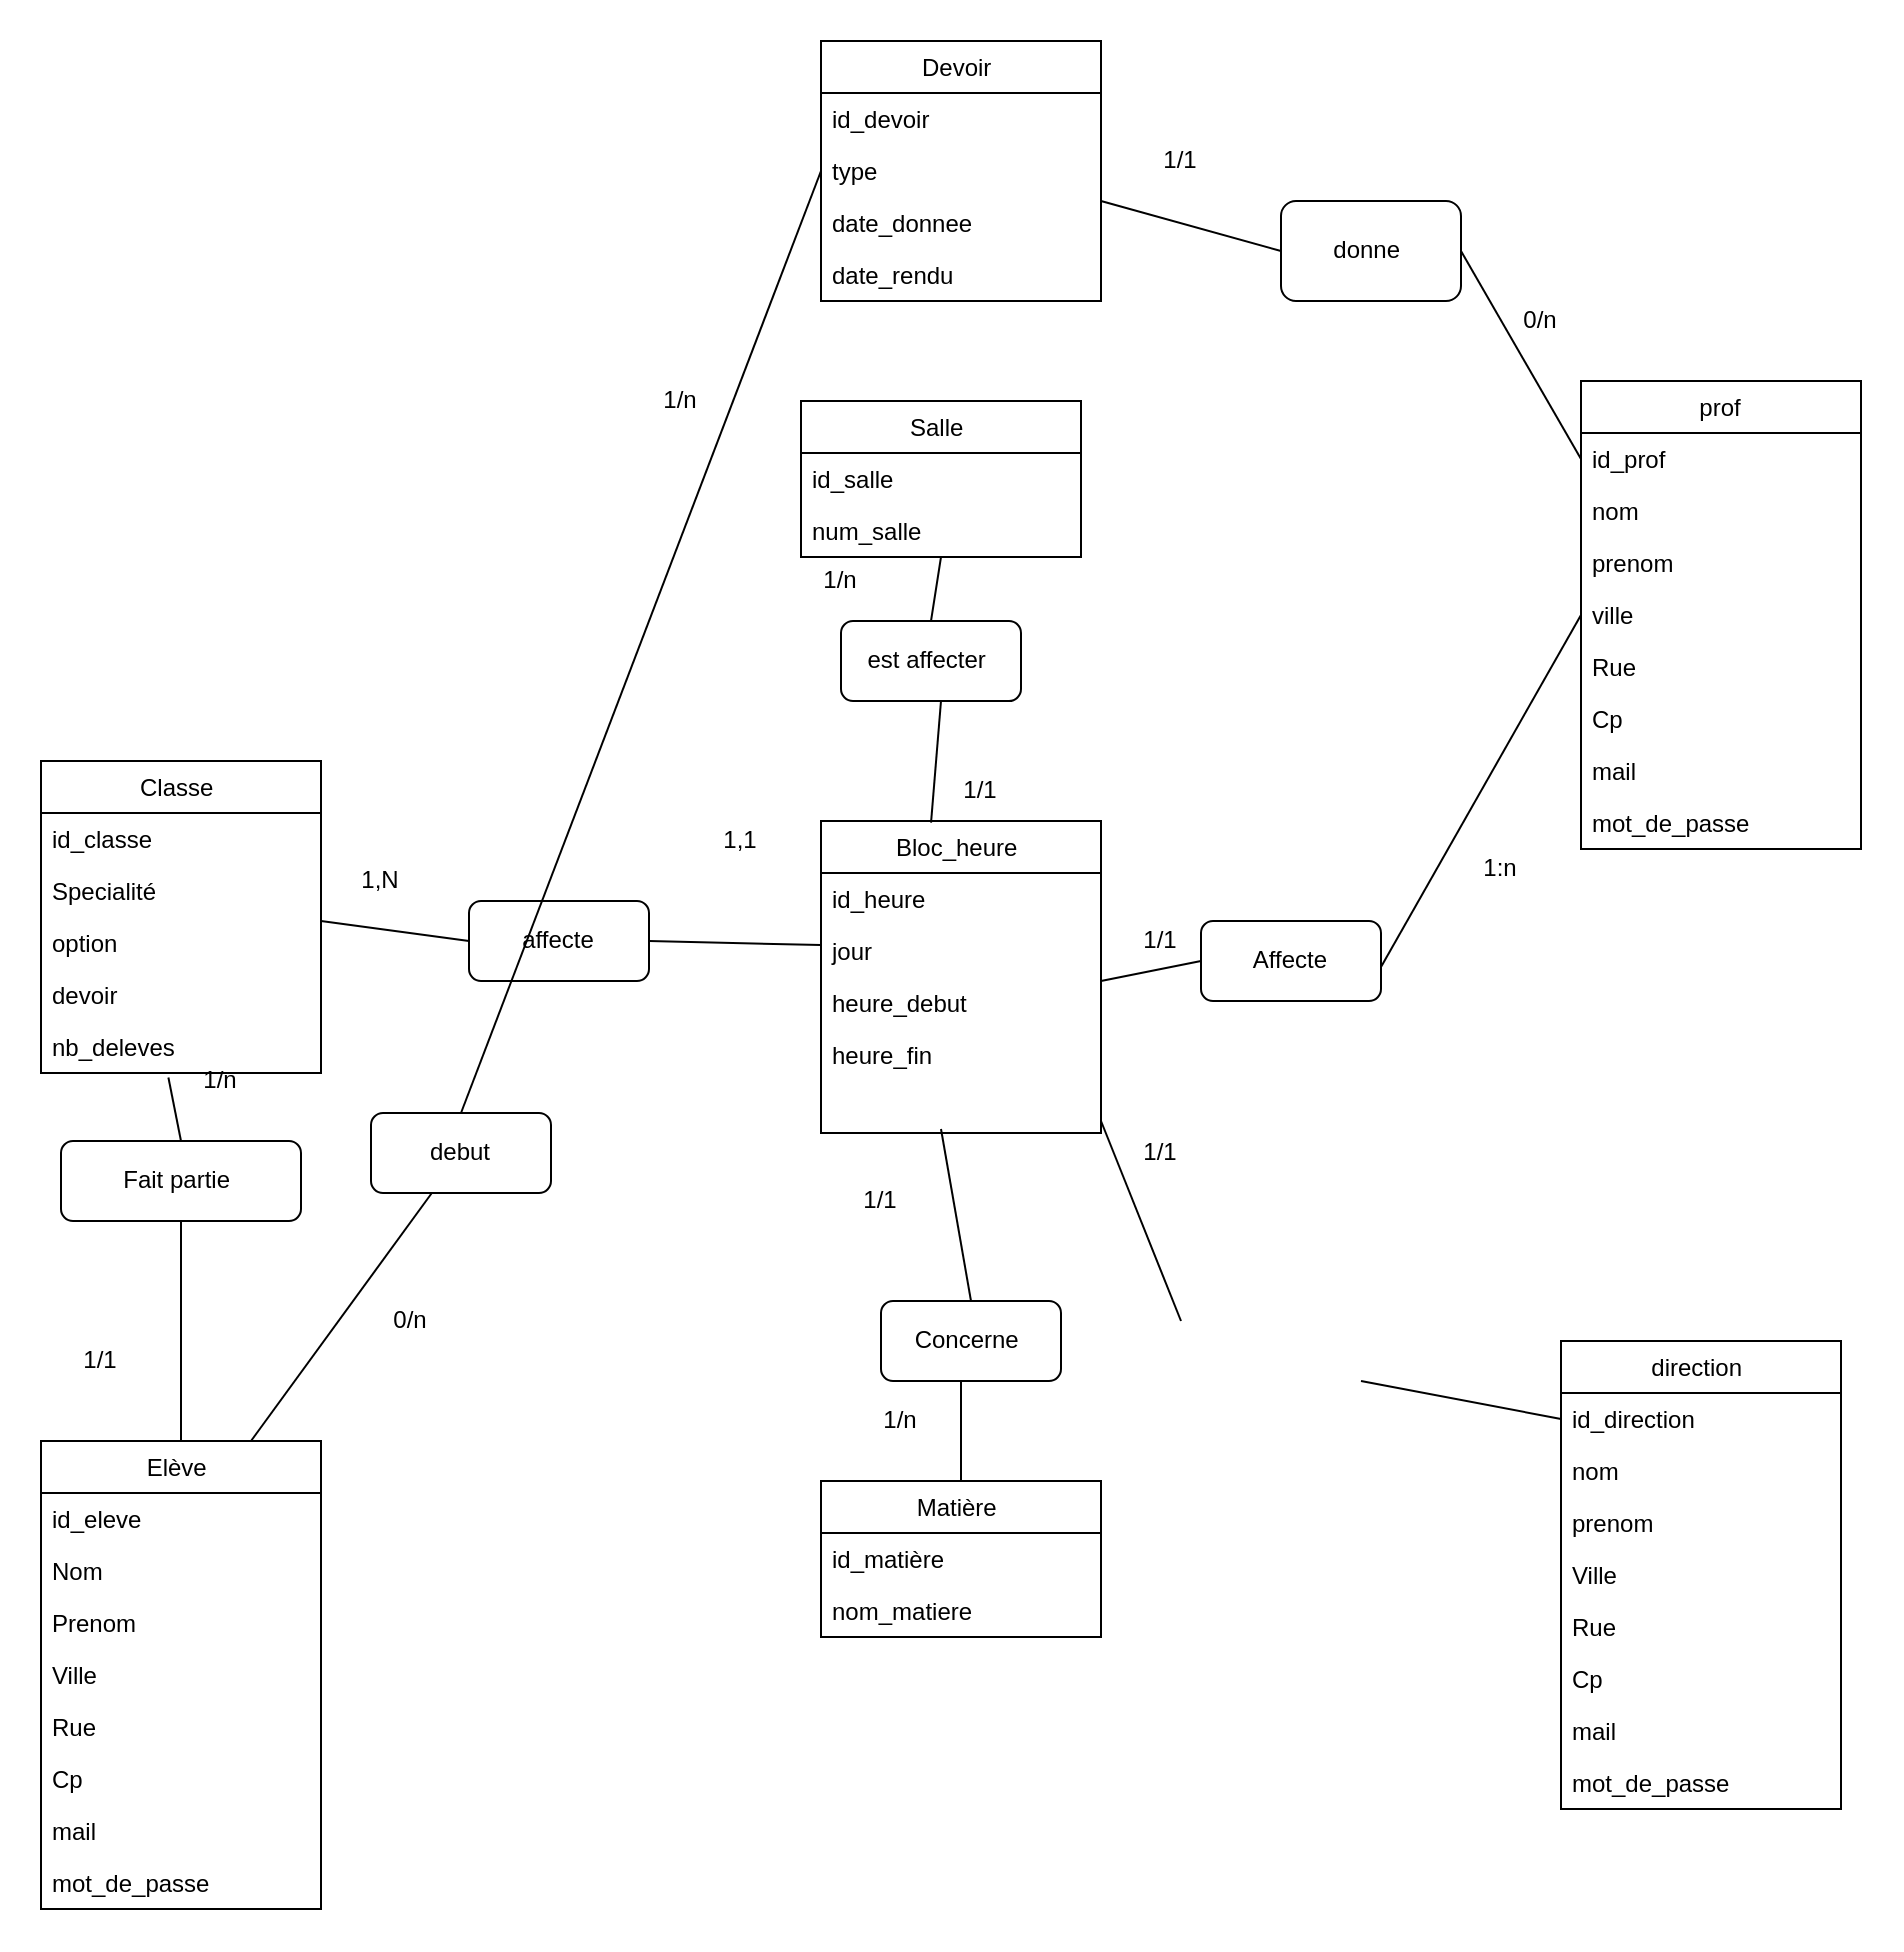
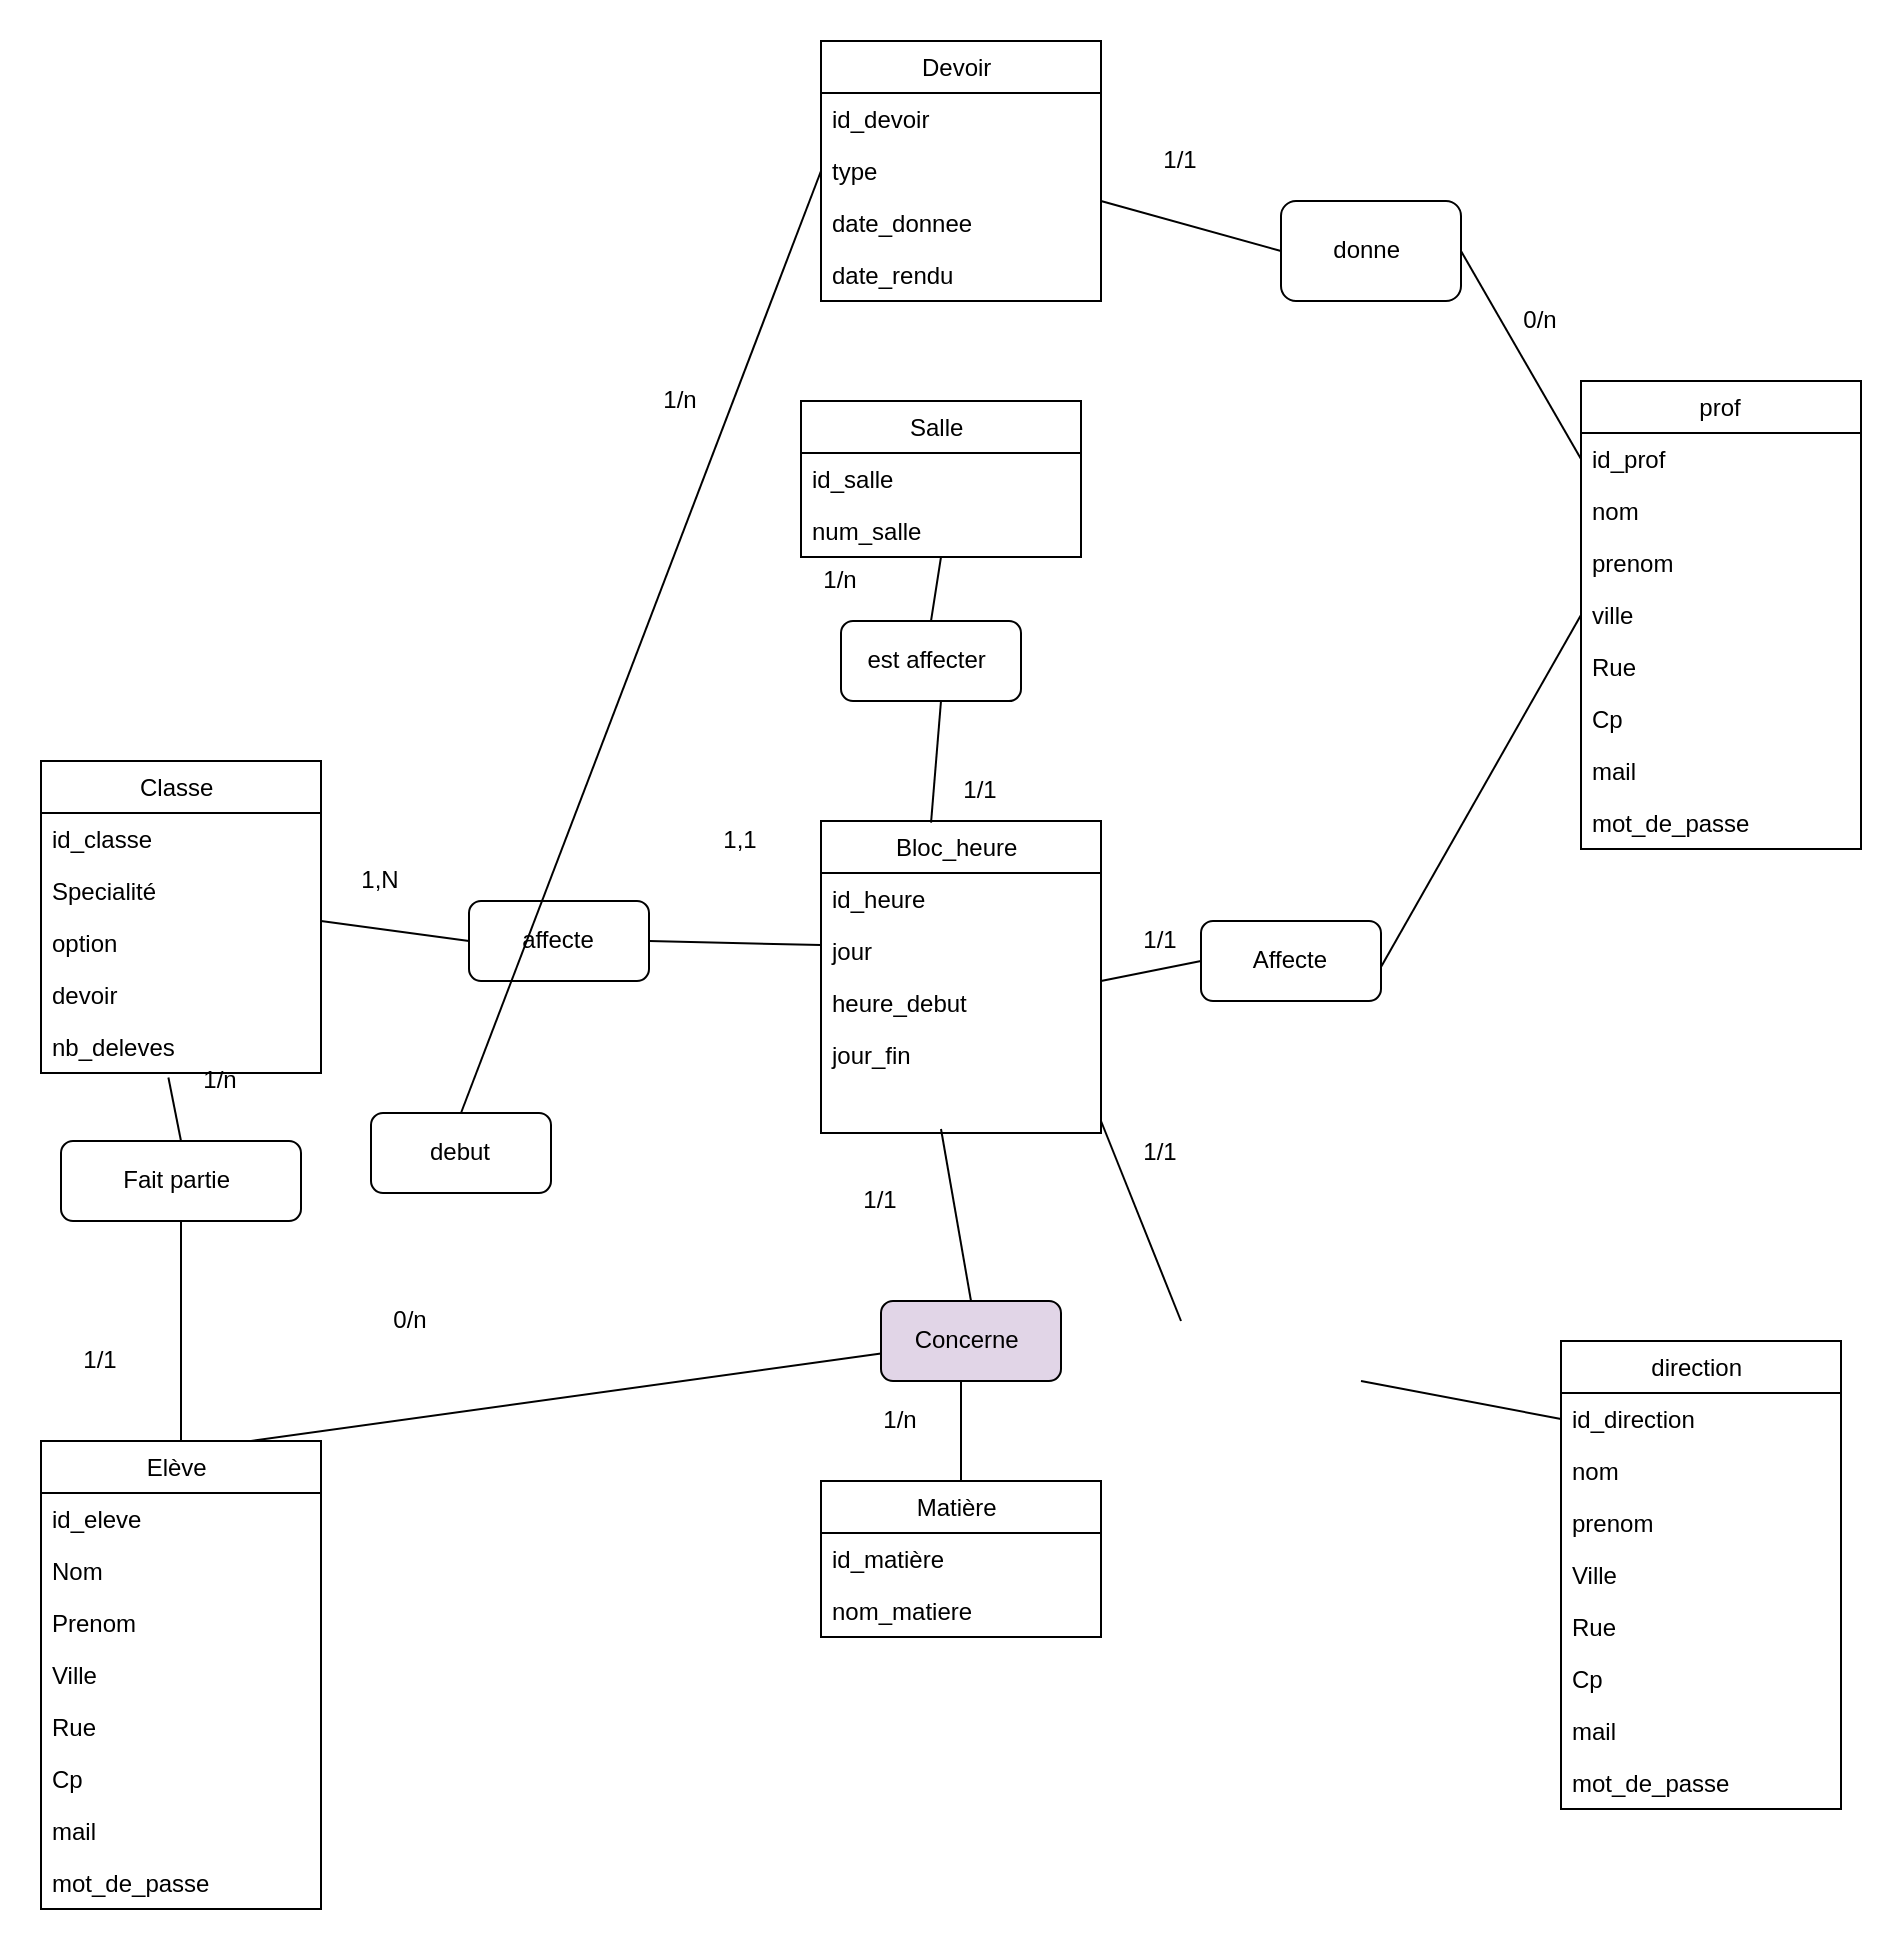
(1501, 869) -> none
(889, 1056) -> (883, 1056)
(343, 1315) -> (575, 1396)
(971, 1341) -> (971, 1341)
